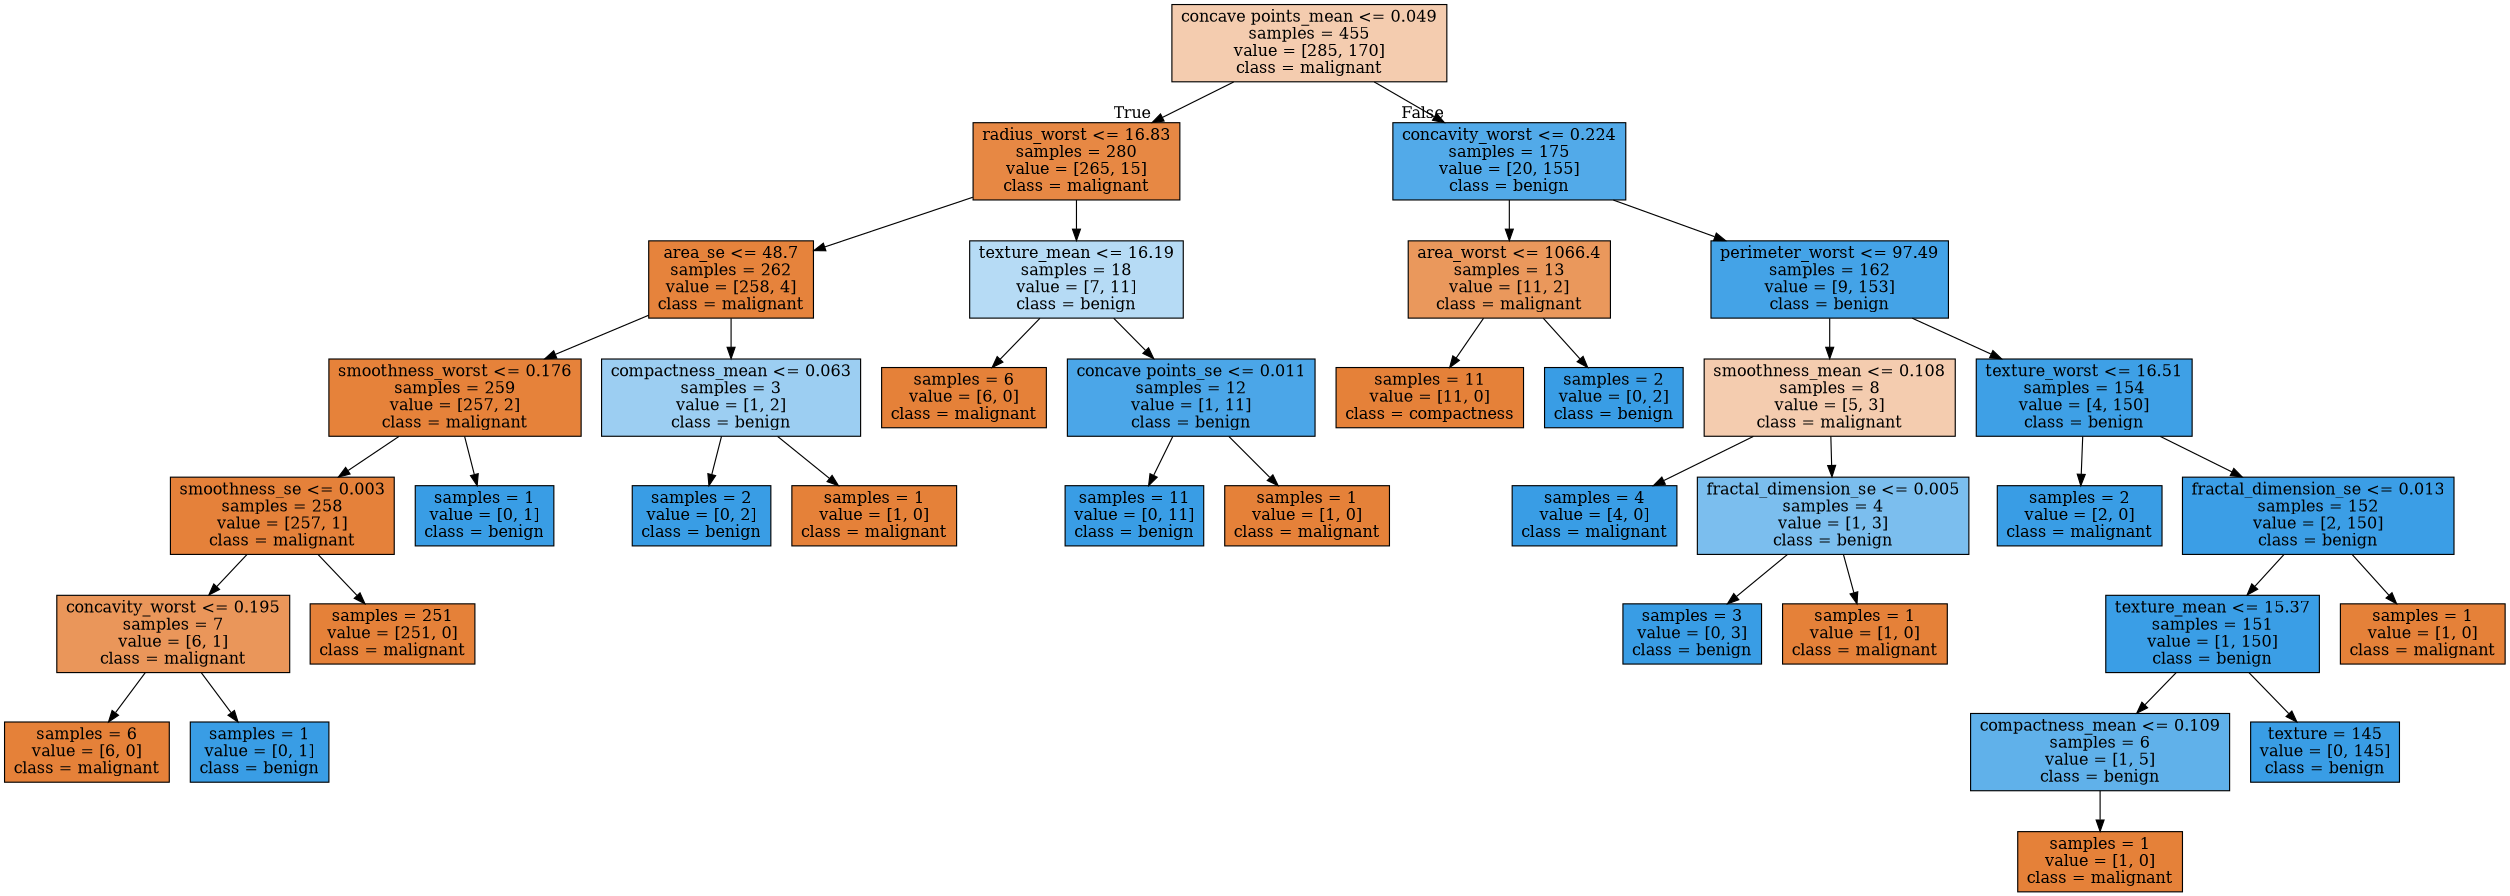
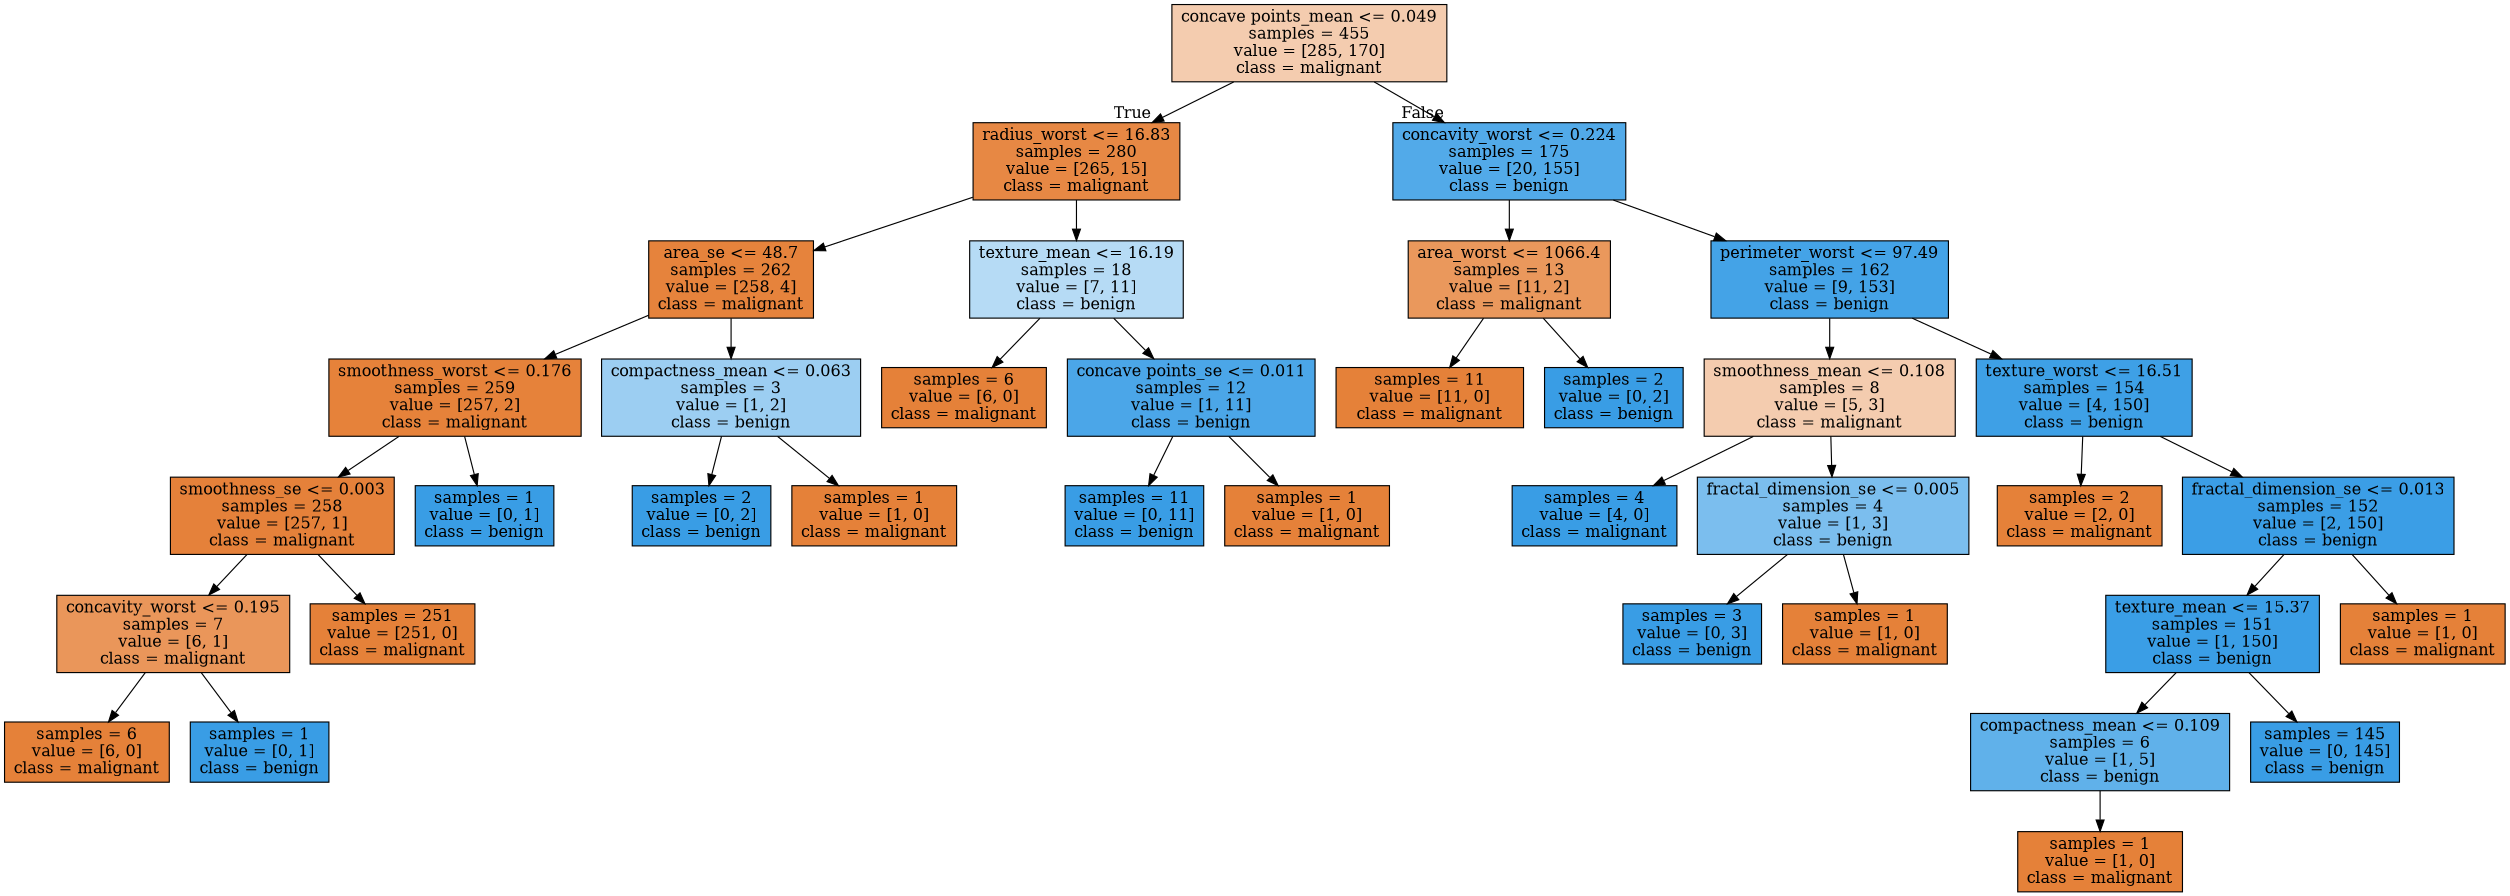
(1430, 398) -> (1430, 398)
(2080, 516) -> (2080, 516)
(2325, 752) -> (2325, 752)
